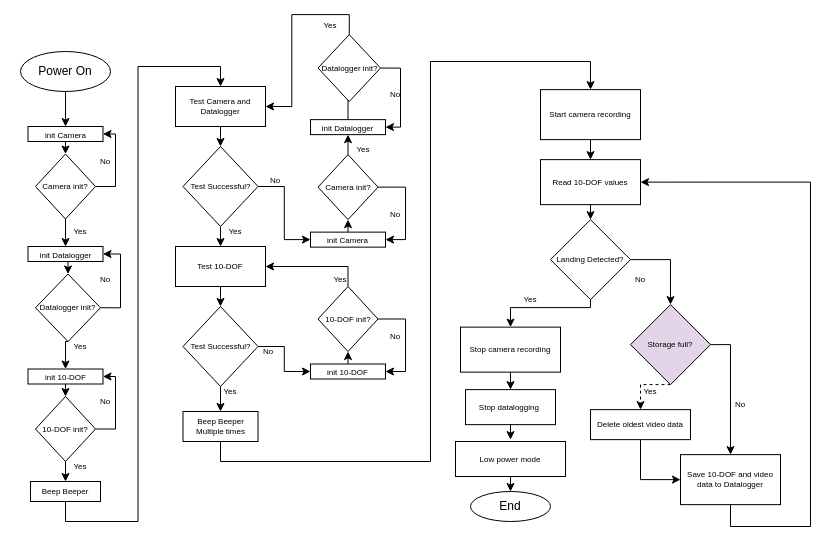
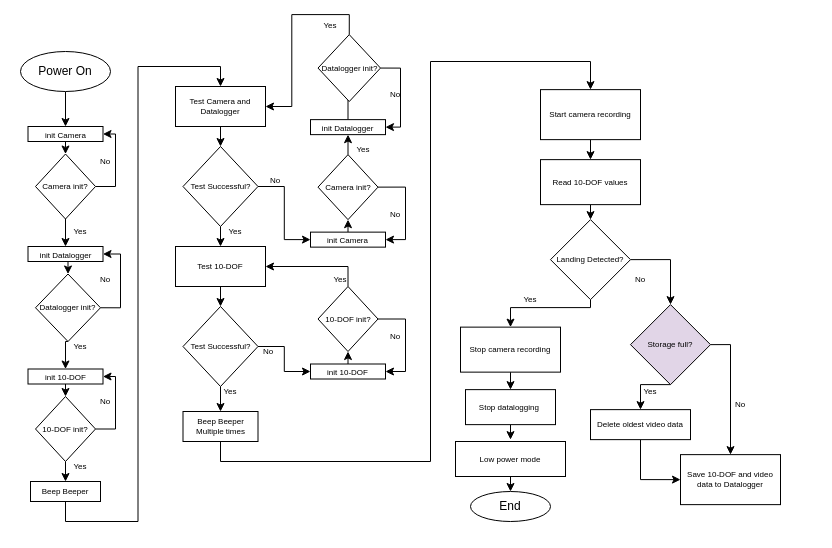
(811, 323) -> none
(646, 385) -> (646, 385)
